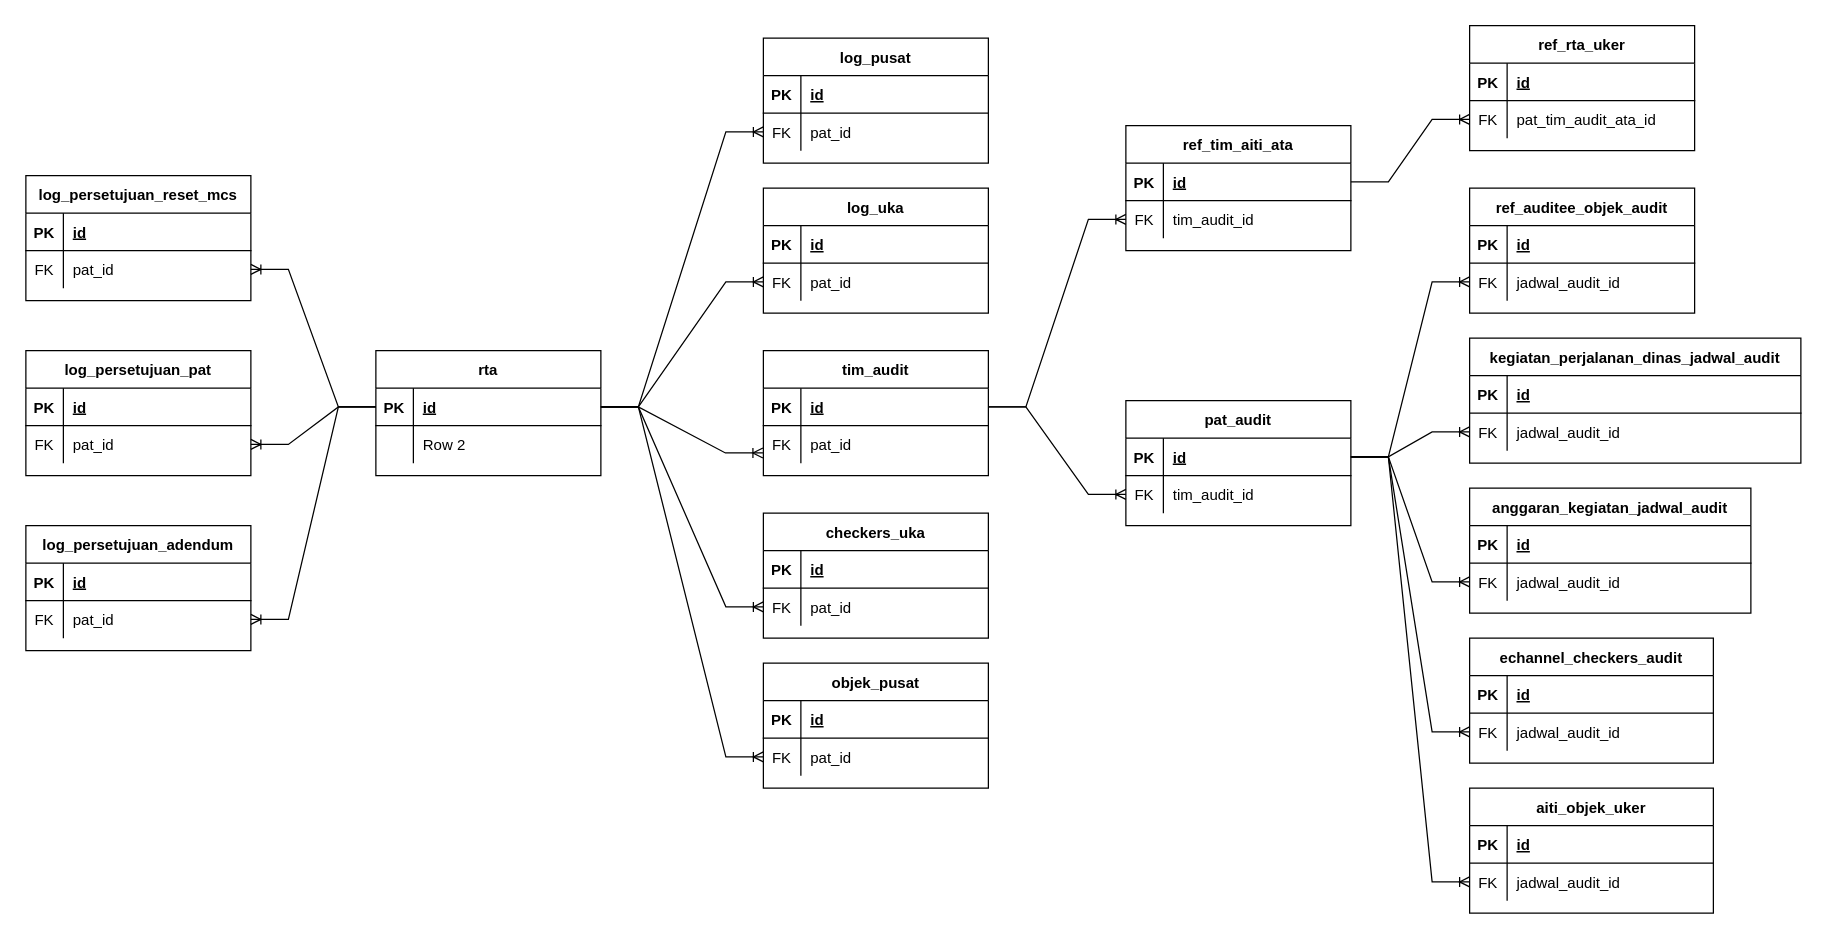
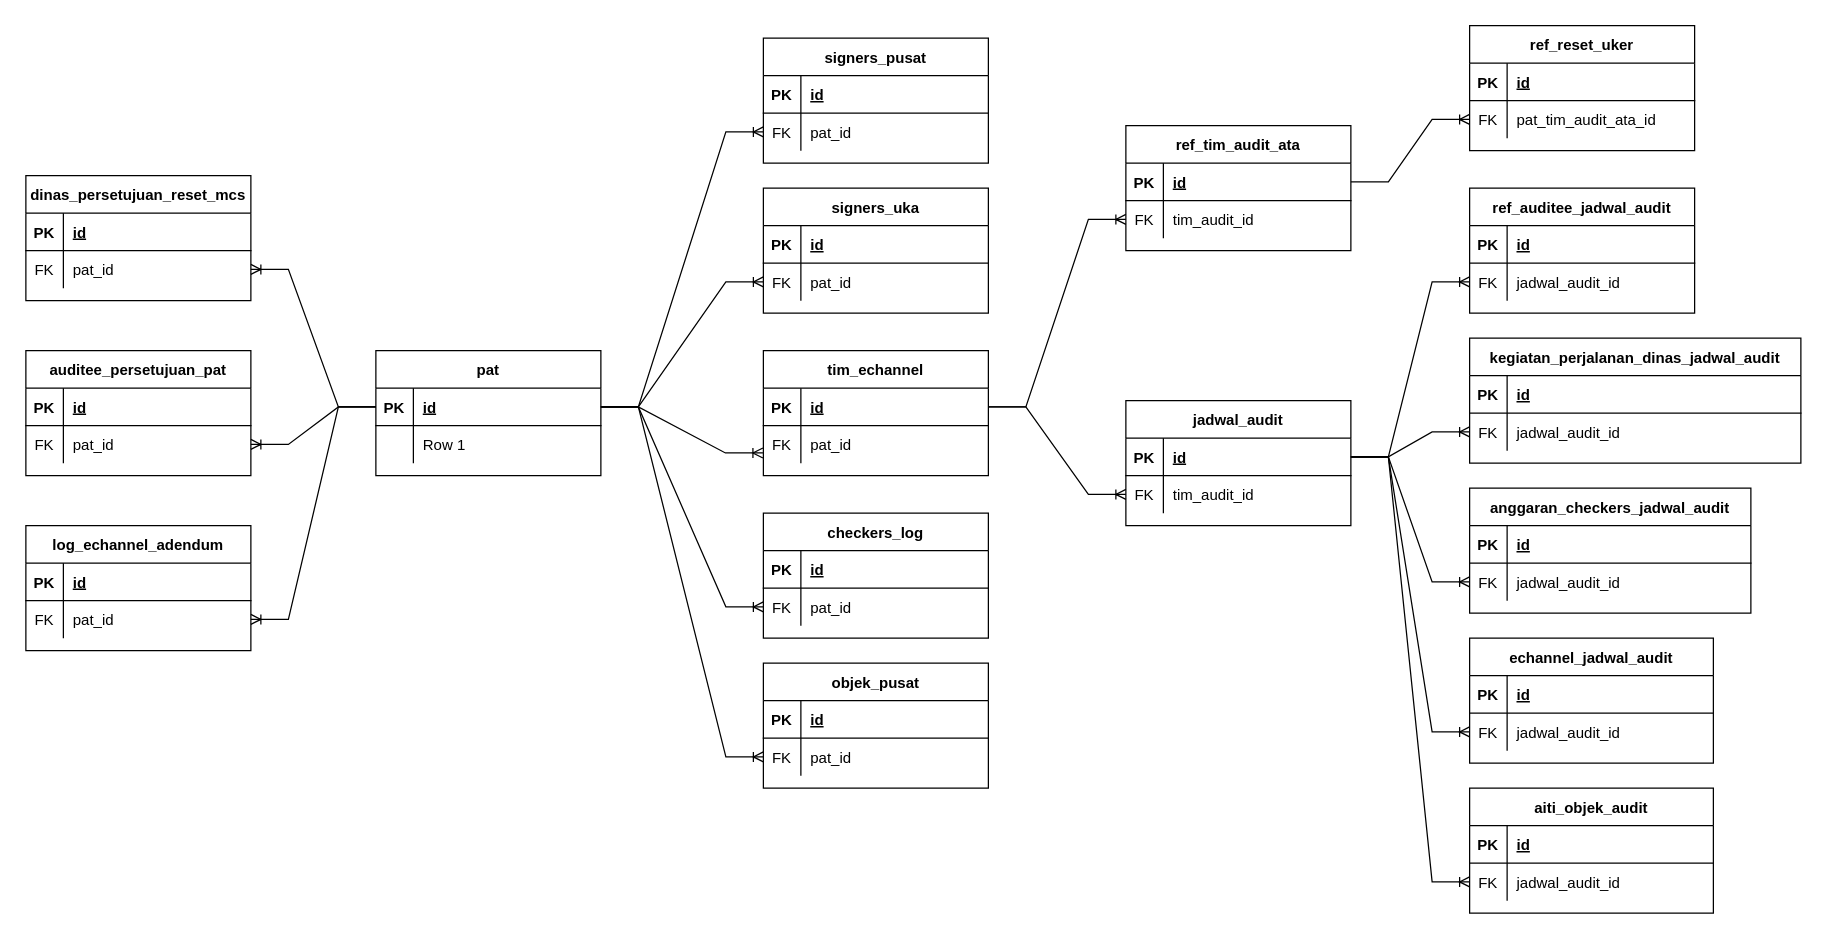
(1581, 45) -> (1581, 45)
(875, 58) -> (875, 58)
(1238, 145) -> (1238, 145)
(138, 195) -> (138, 195)
(875, 208) -> (875, 208)
(1581, 208) -> (1581, 208)
(138, 370) -> (138, 370)
(488, 370) -> (488, 370)
(875, 370) -> (875, 370)
(1238, 420) -> (1238, 420)
(442, 445) -> (442, 445)
(1609, 508) -> (1609, 508)
(875, 533) -> (875, 533)
(138, 545) -> (138, 545)
(1591, 658) -> (1591, 658)
(1591, 808) -> (1591, 808)
